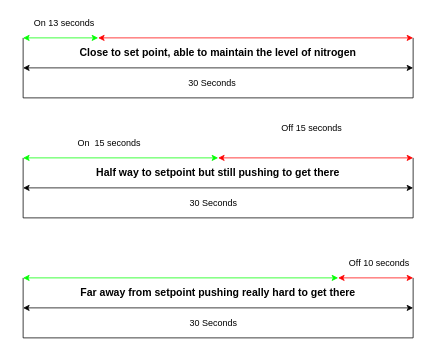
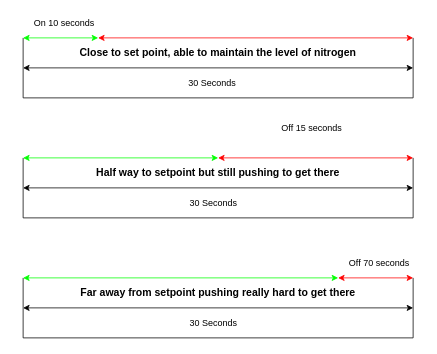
(64, 23) -> (64, 23)
(109, 143) -> none
(379, 263) -> (379, 263)
